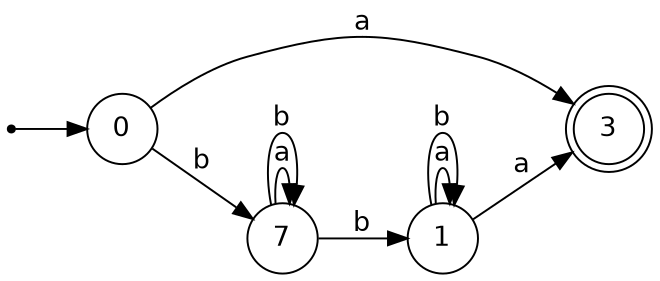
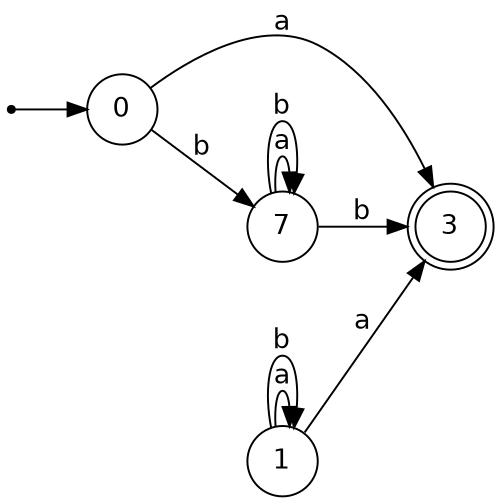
(353, 238) -> (353, 227)
